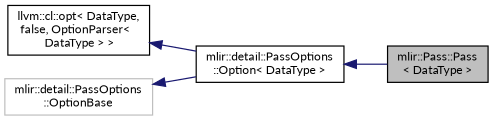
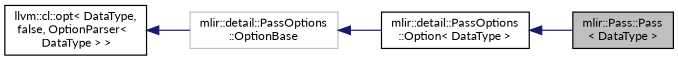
(179, 48) -> (174, 30)
